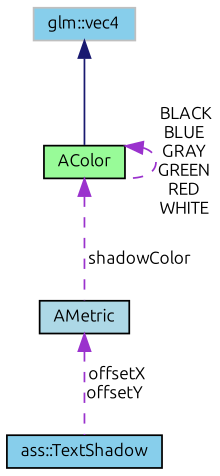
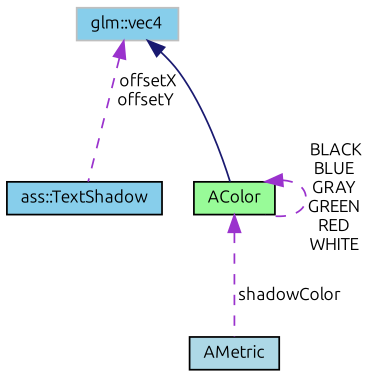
(84, 393) -> (104, 120)
